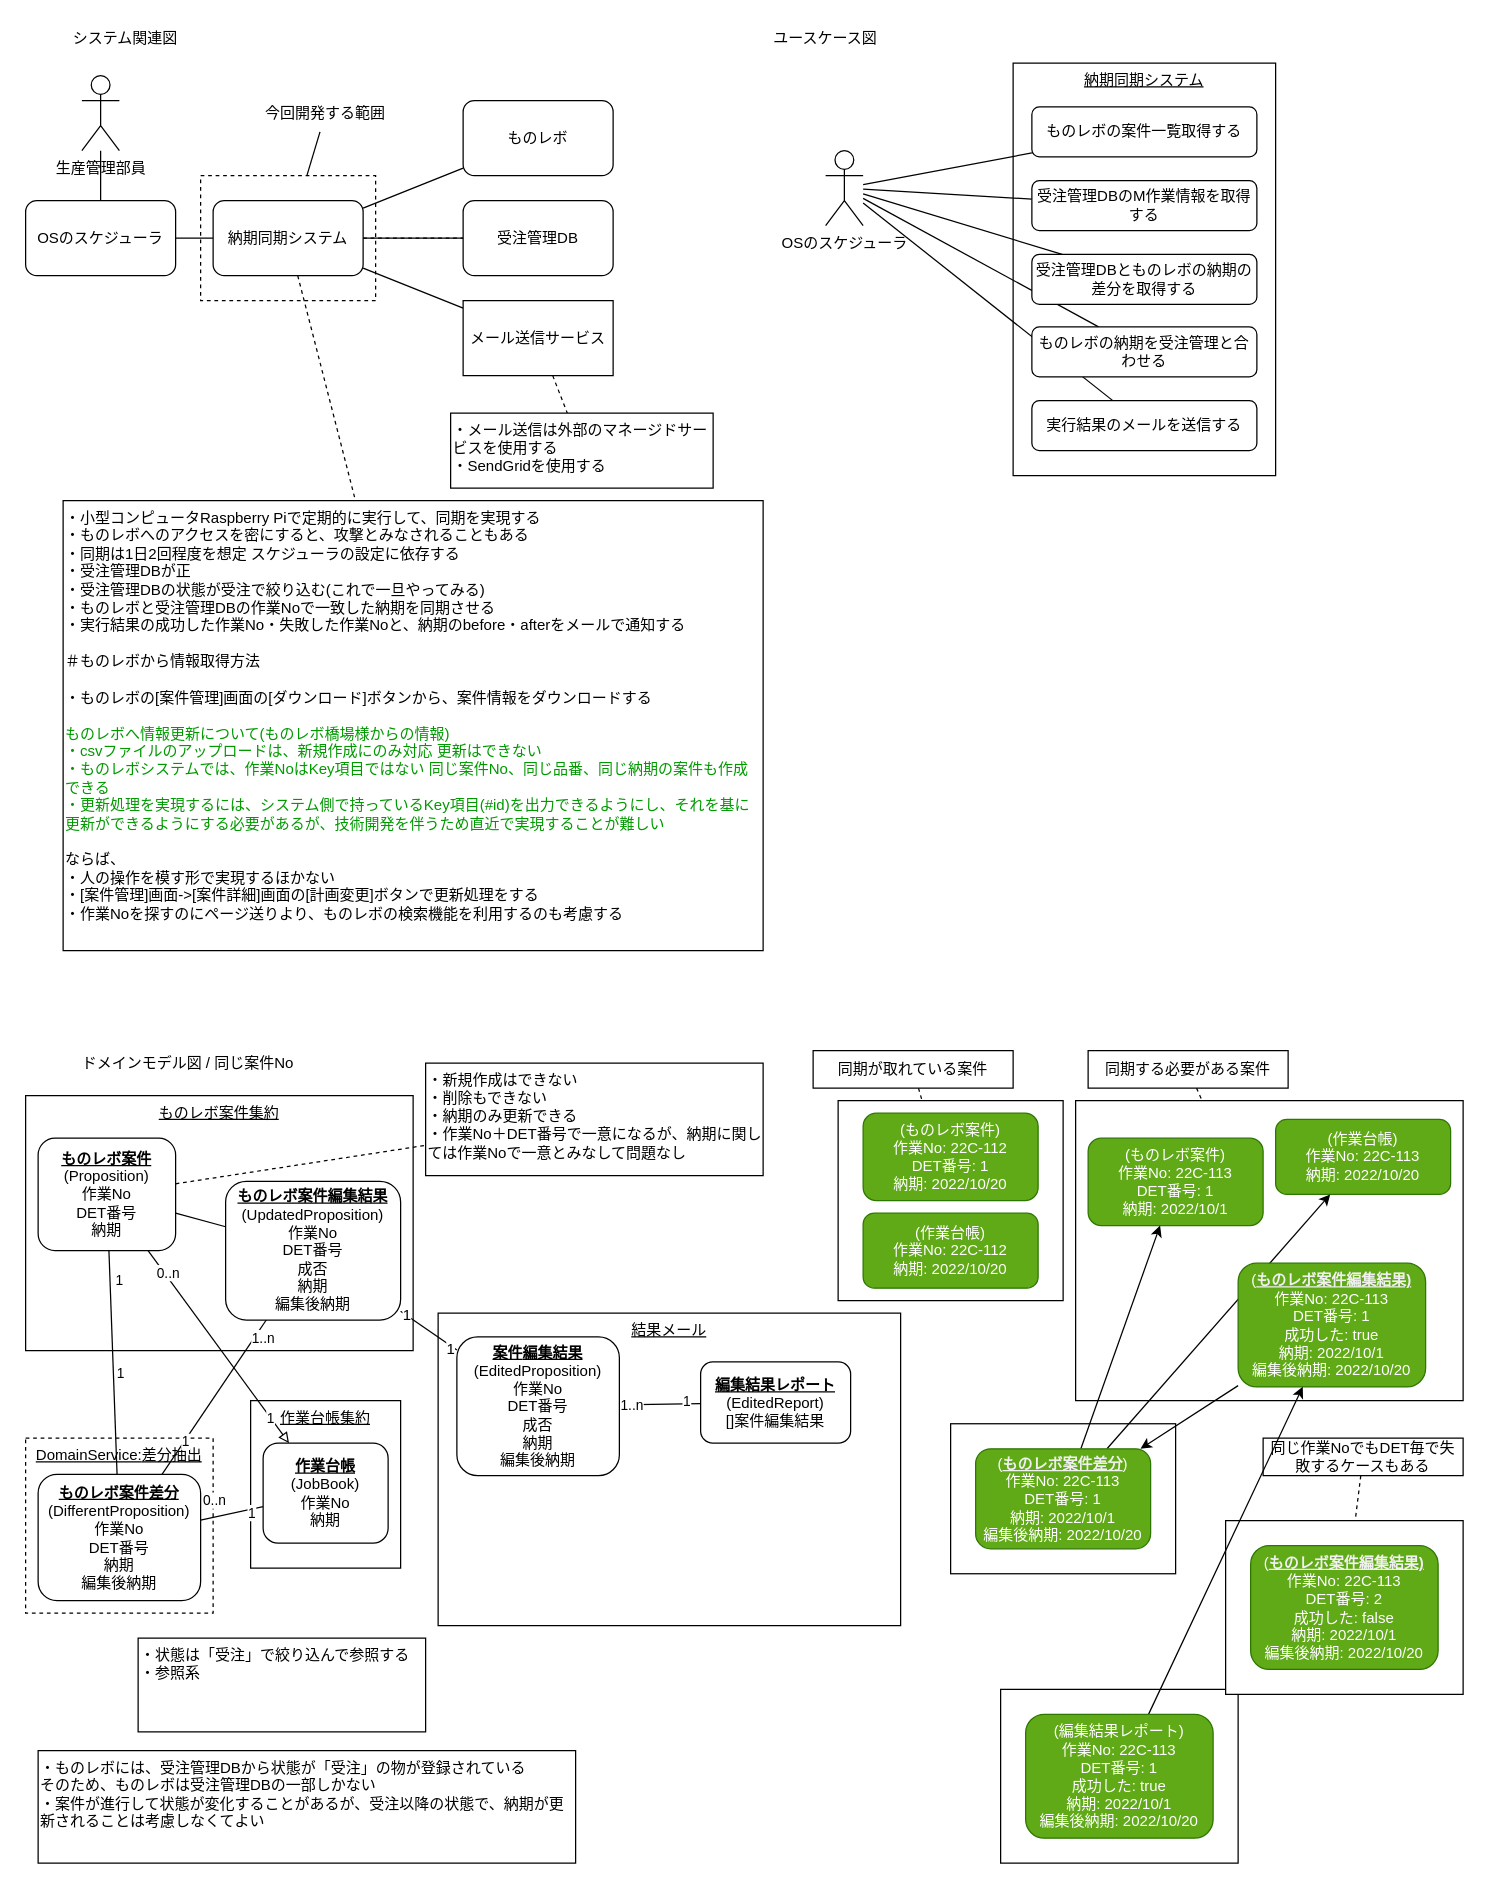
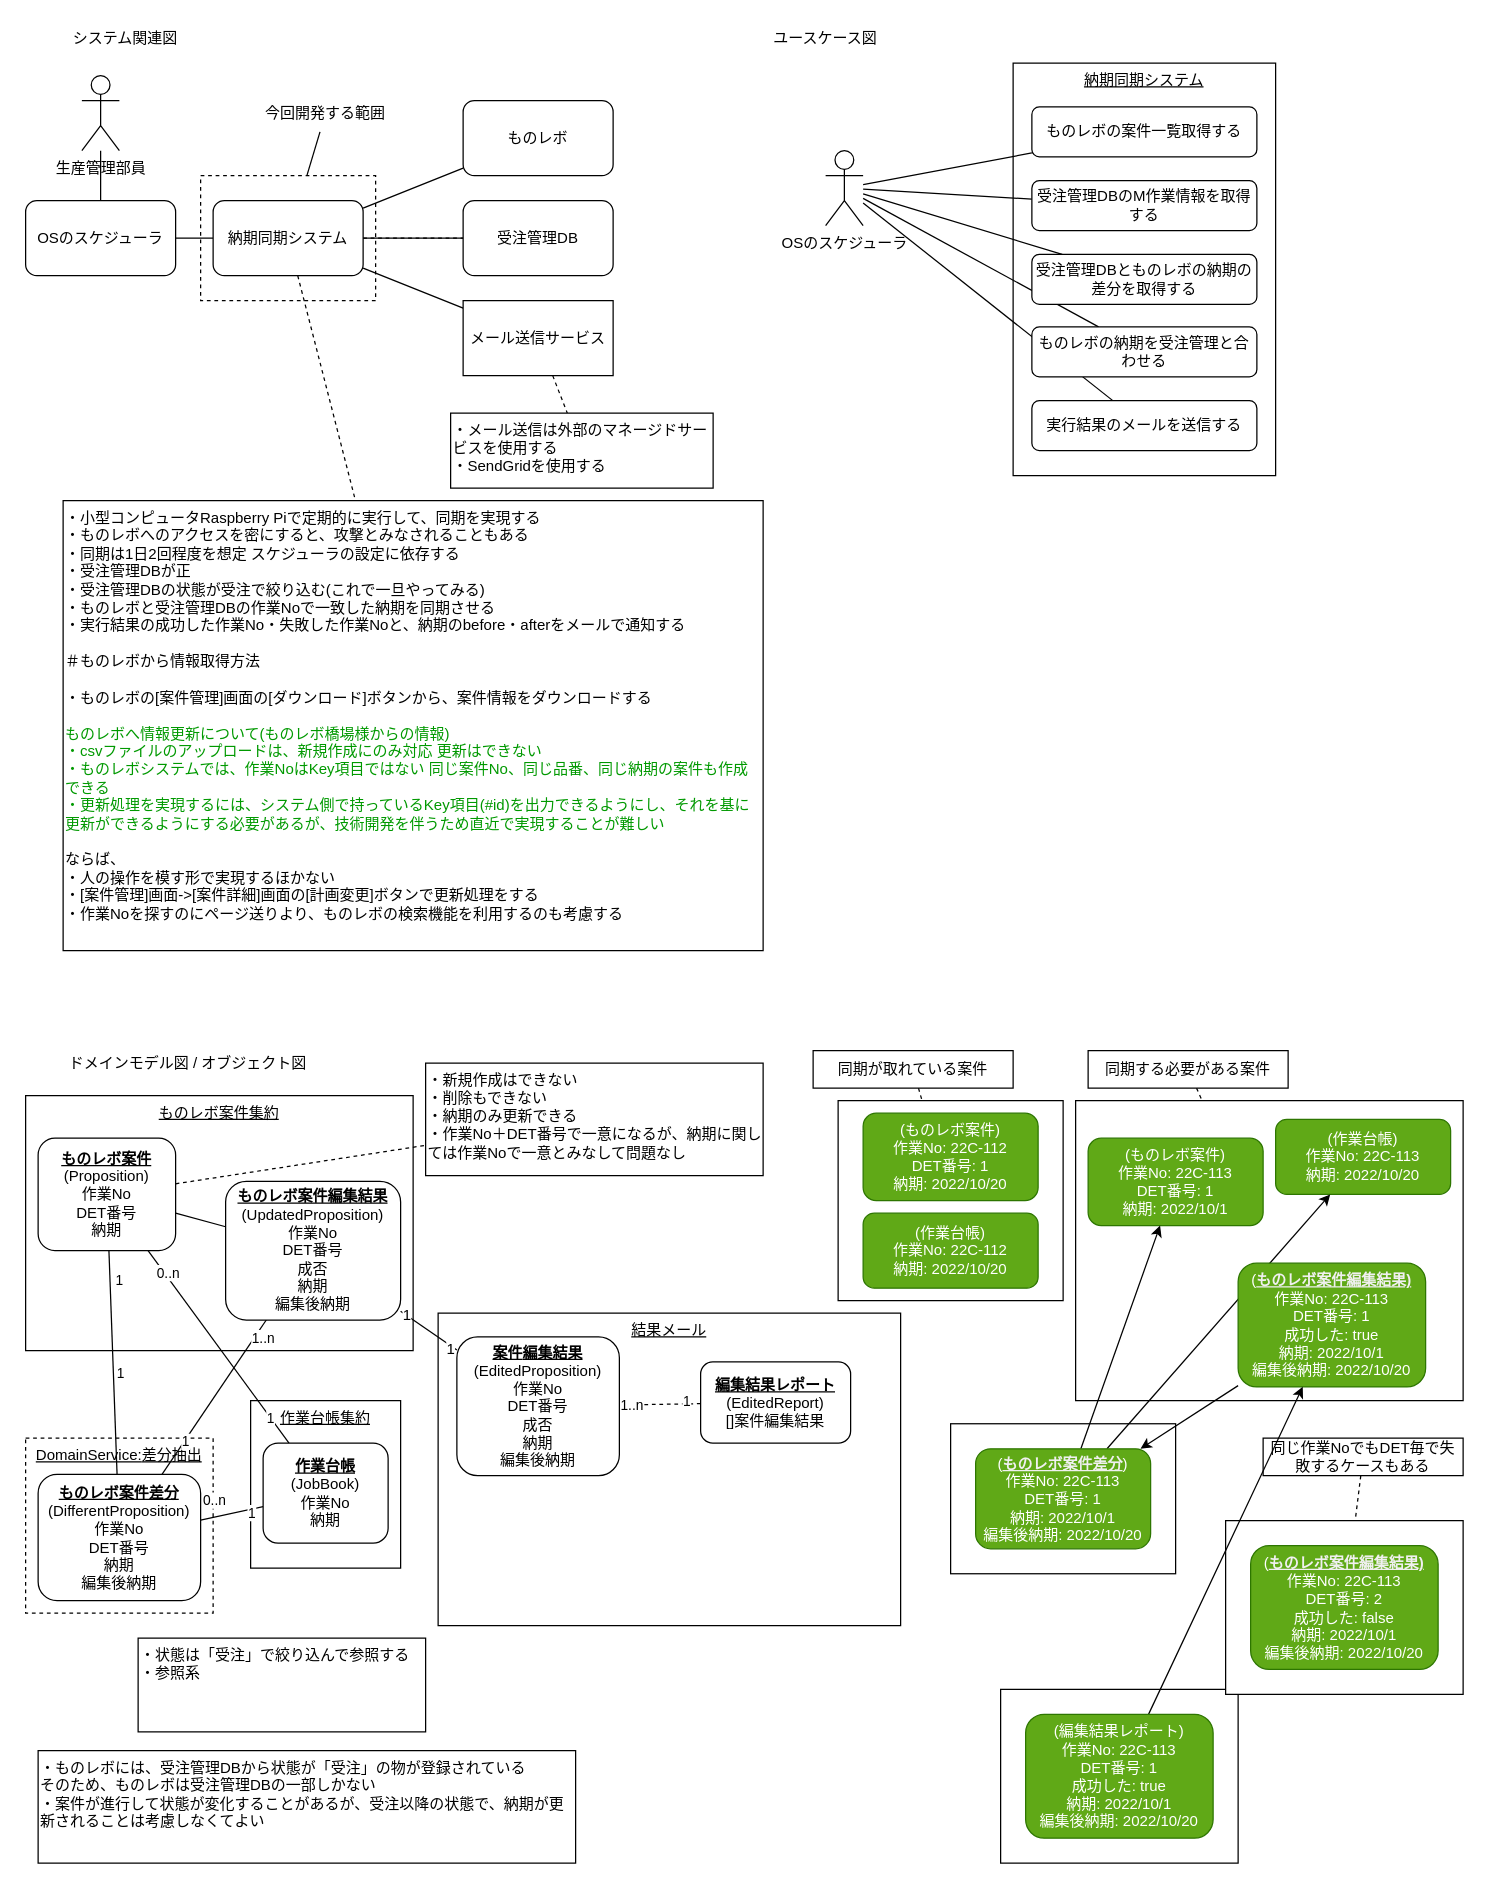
(188, 1063) -> (188, 1063)
(665, 1404) -> (665, 1404)
(282, 1433) -> (284, 1437)
